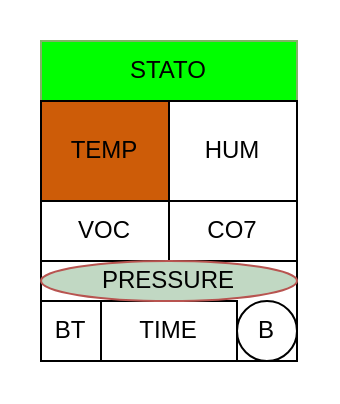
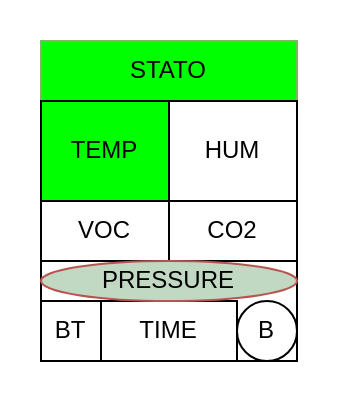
(105, 151) -> (105, 151)
(233, 231) -> (233, 231)
